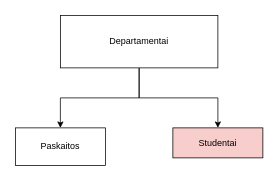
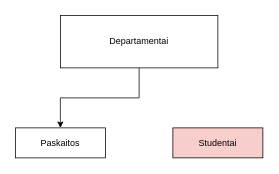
(217, 98) -> none
(60, 147) -> (60, 143)
